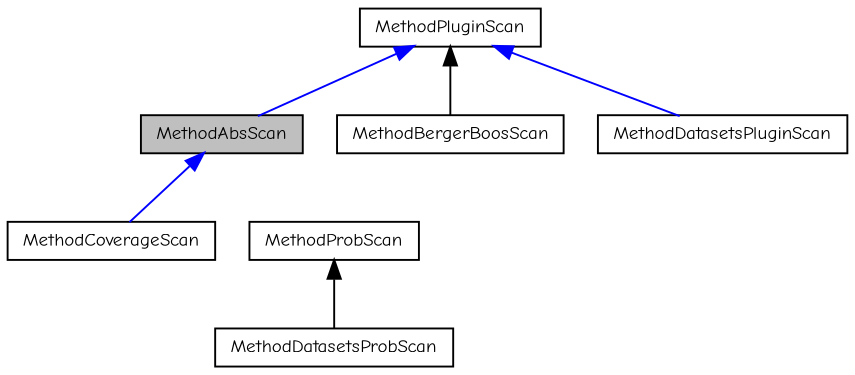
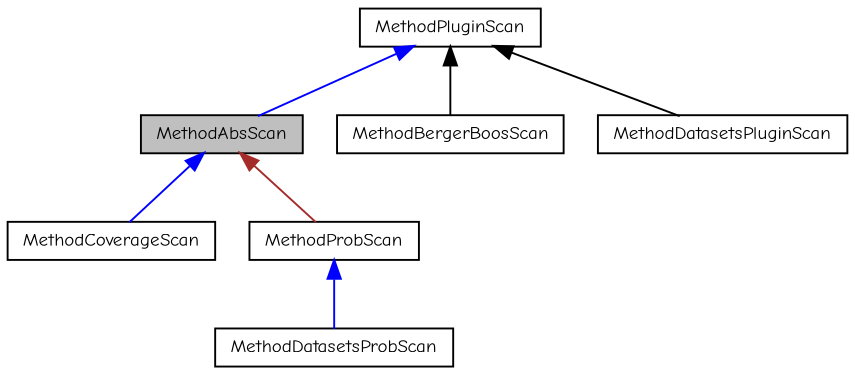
(596, 84) -> (596, 84)
none -> (285, 194)
(334, 304) -> (334, 304)
